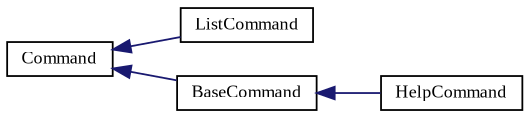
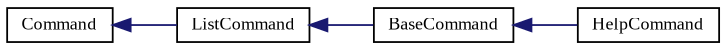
(154, 76) -> (350, 25)
